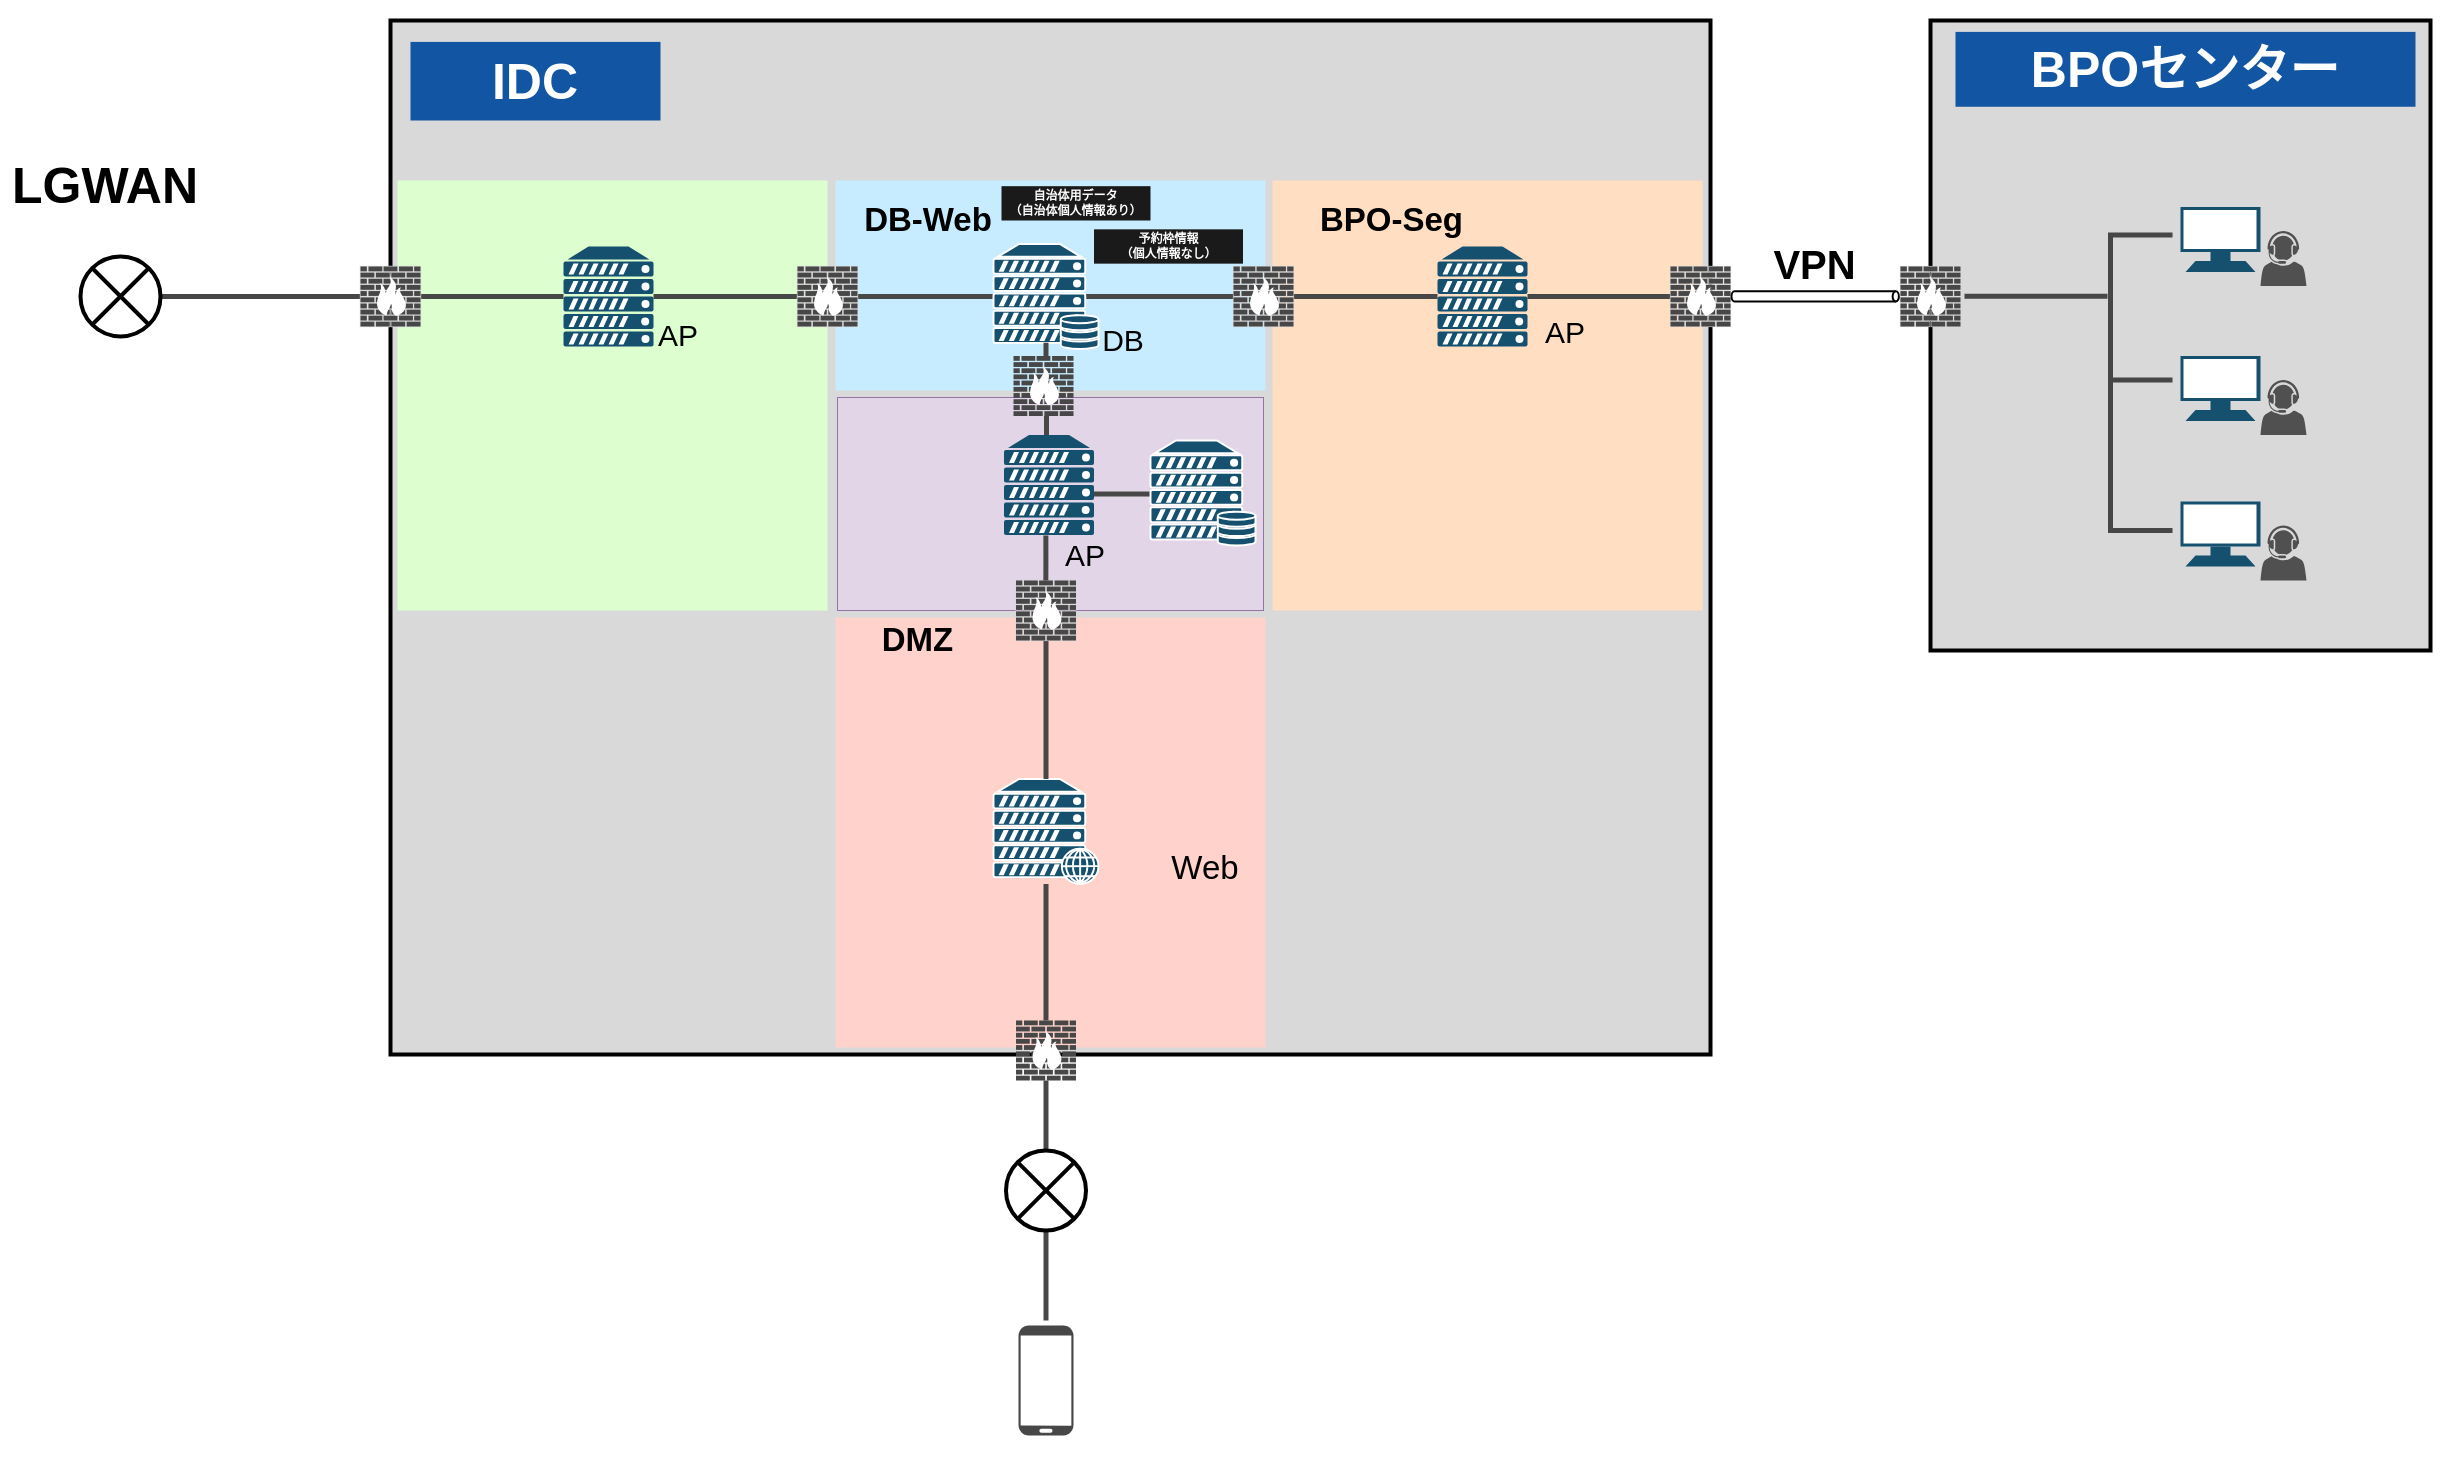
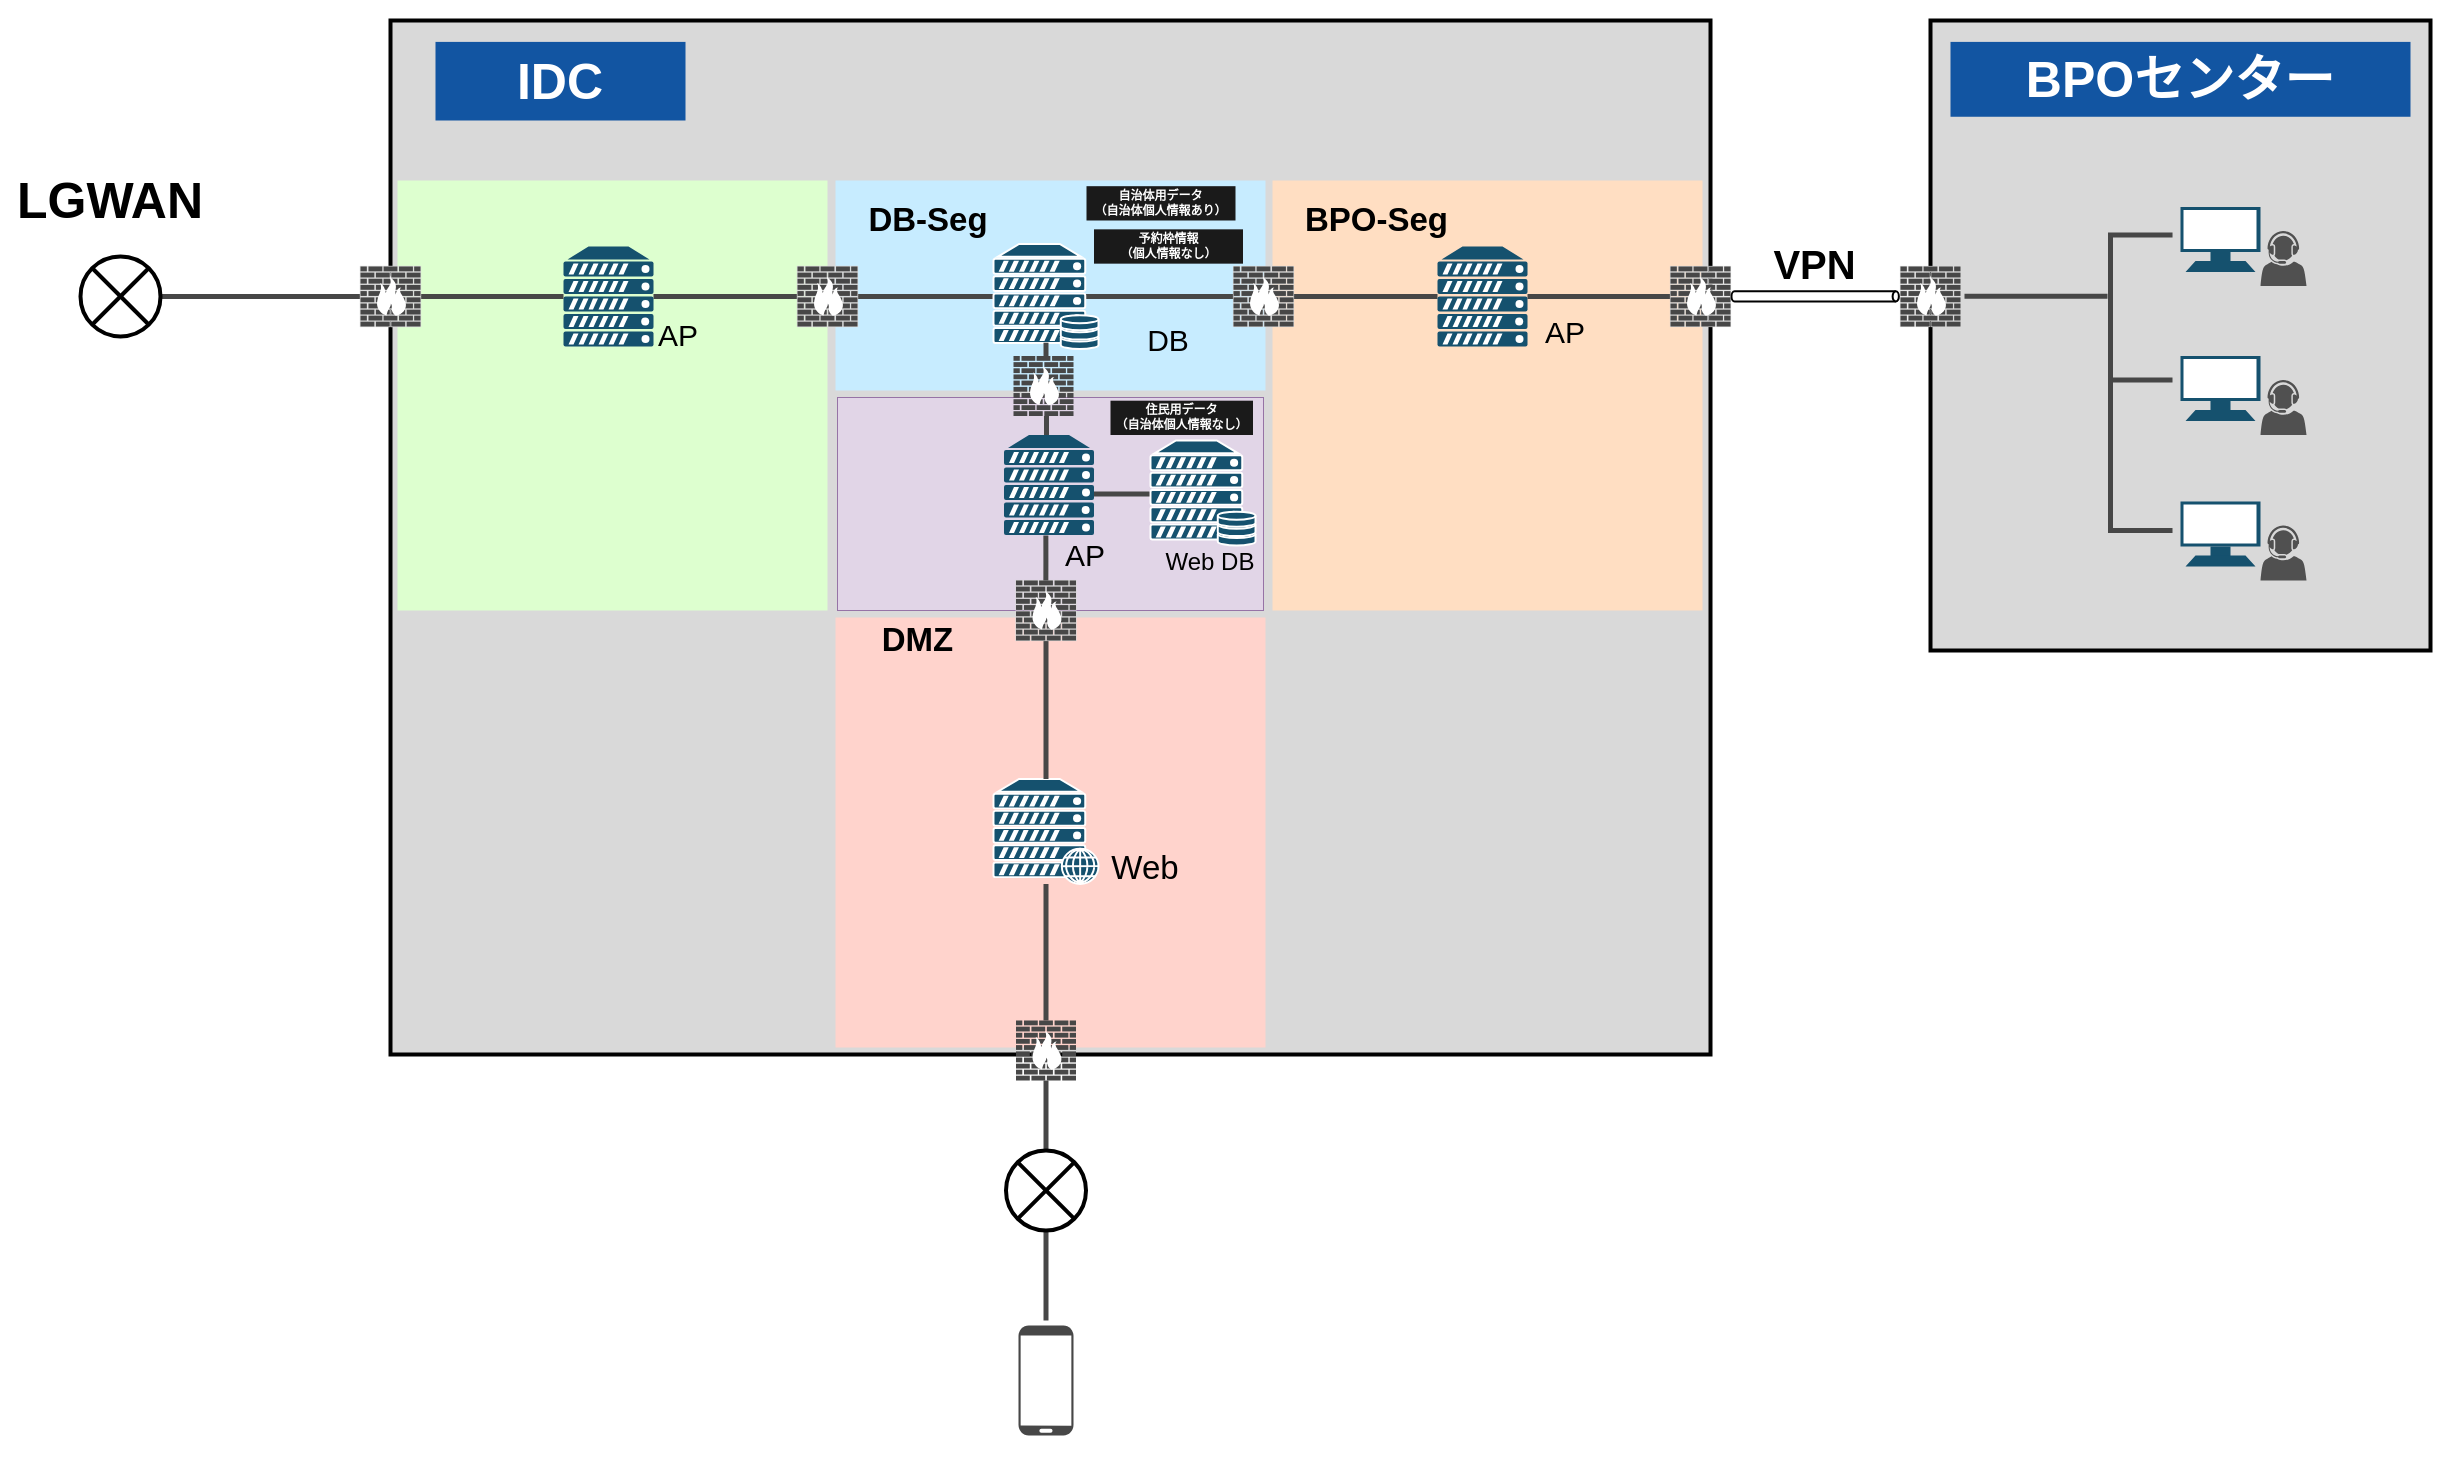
(2186, 69) -> (2181, 79)
(536, 81) -> (561, 81)
(106, 186) -> (111, 201)
(1076, 203) -> (1161, 203)
(1392, 219) -> (1377, 219)
(929, 220) -> (929, 220)
(1124, 340) -> (1169, 340)
none -> (1182, 418)
none -> (1211, 559)
(1206, 867) -> (1146, 867)
